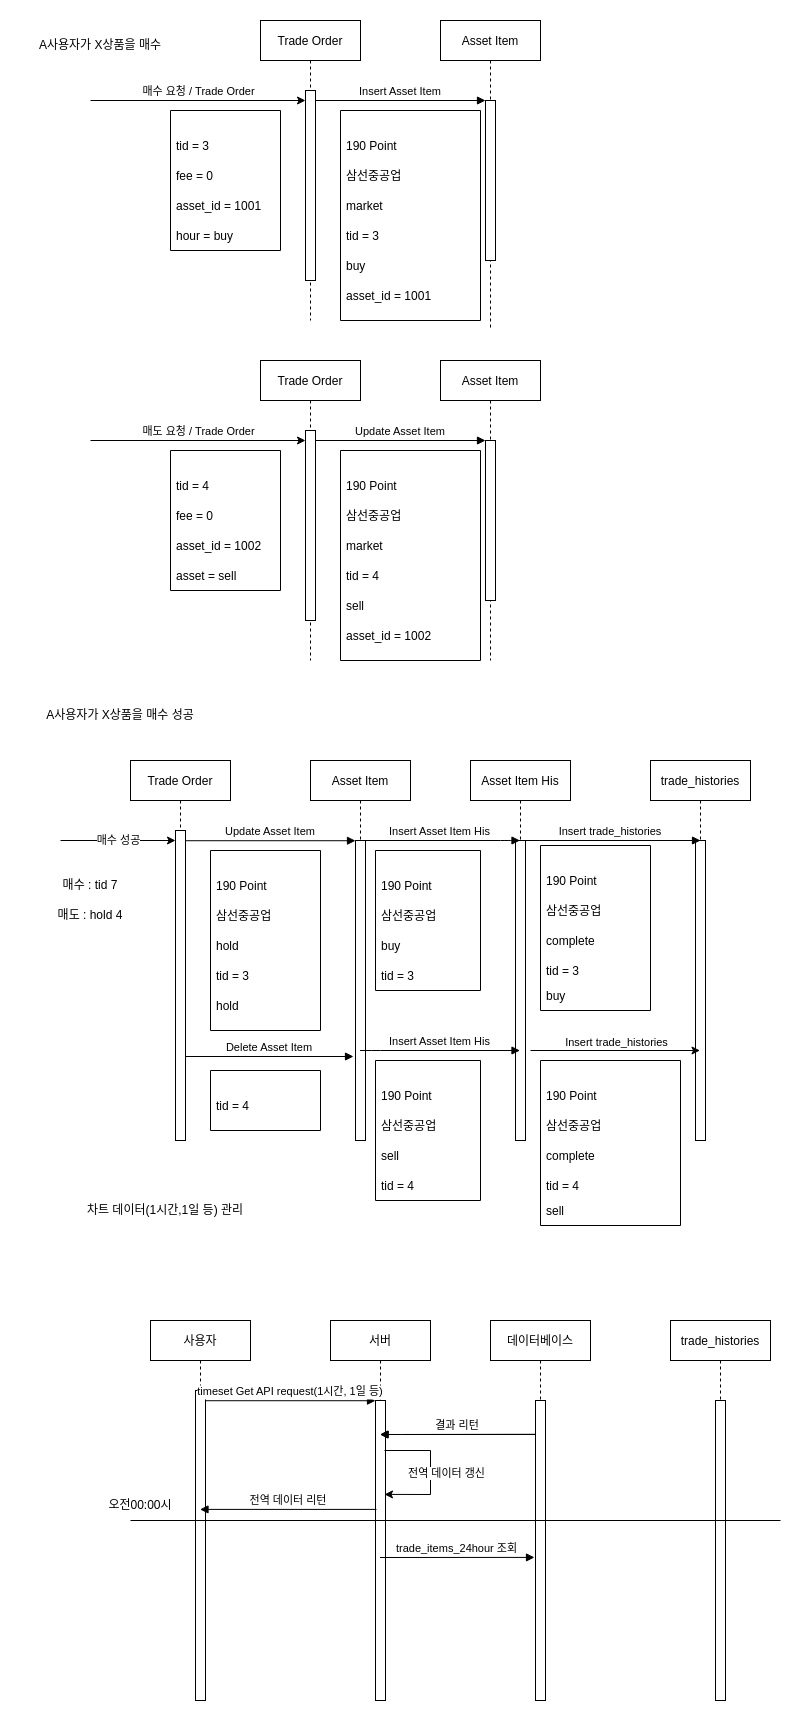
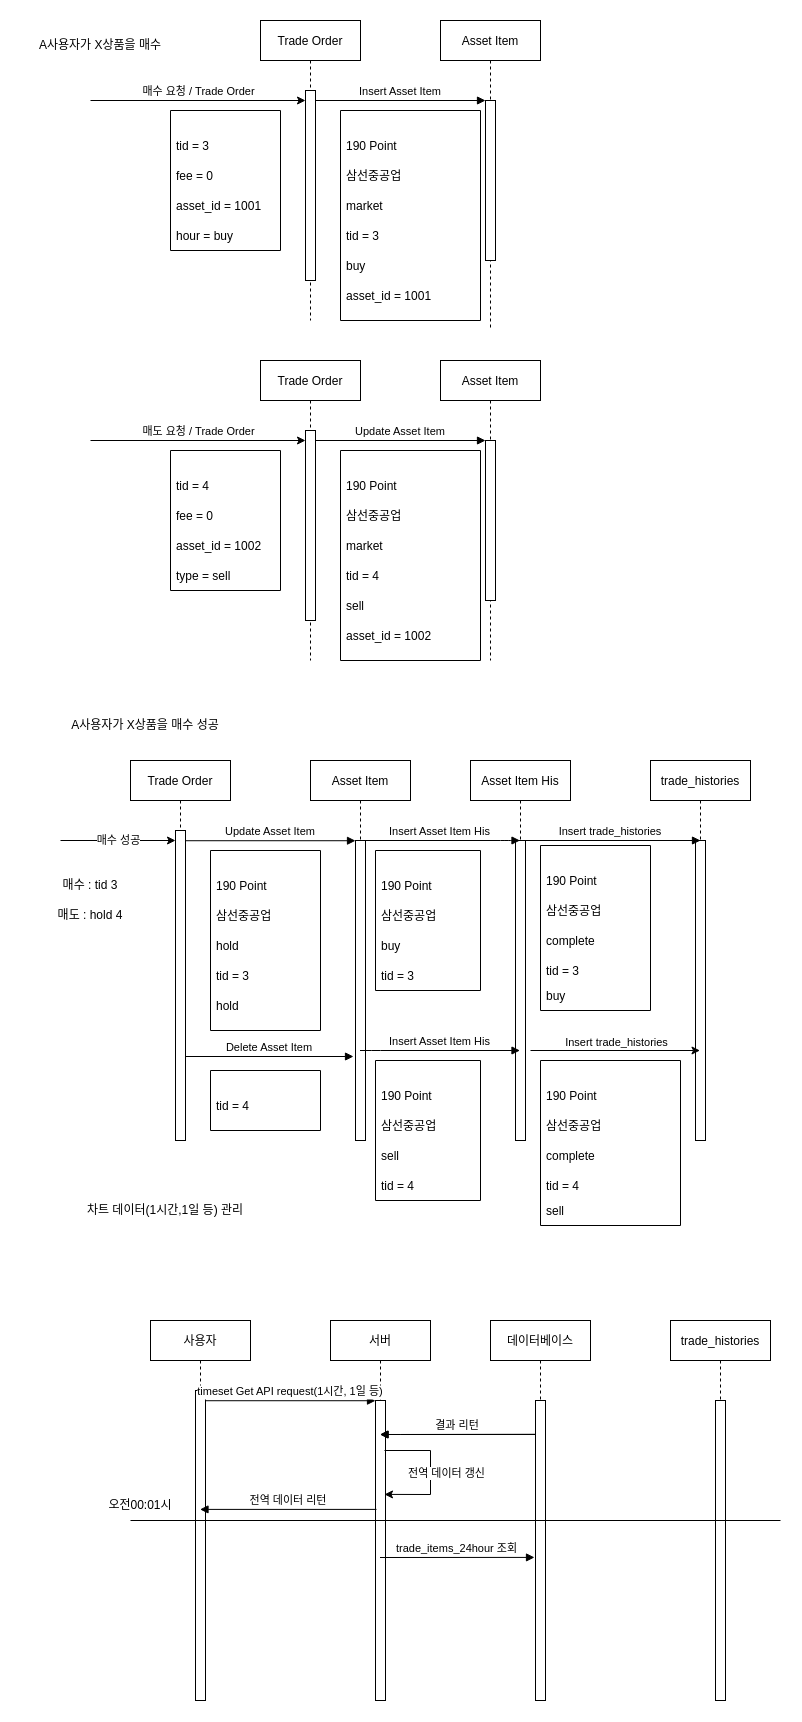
(210, 576) -> (207, 576)
(121, 716) -> (146, 726)
(91, 886) -> (91, 886)
(141, 1506) -> (141, 1506)
